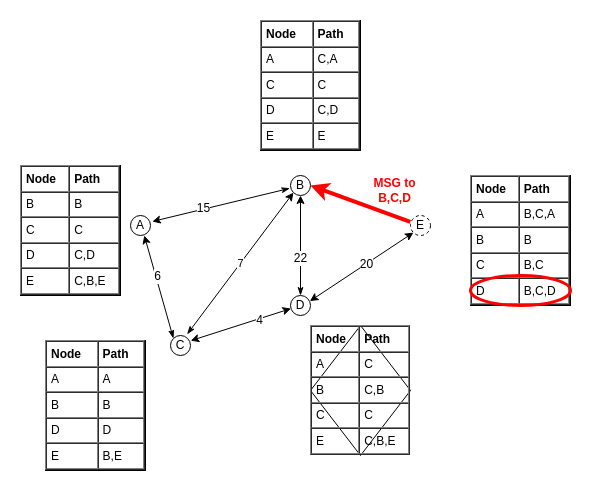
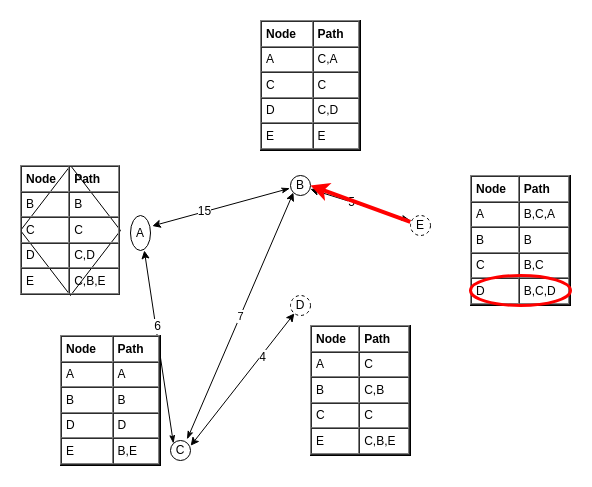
(395, 191) -> none
none -> (329, 195)
(141, 226) -> (141, 233)
(71, 231) -> (71, 231)
(301, 246) -> none
(361, 267) -> none
(301, 306) -> (301, 306)
(181, 346) -> (181, 451)
(361, 391) -> (361, 391)
(96, 406) -> (111, 401)
